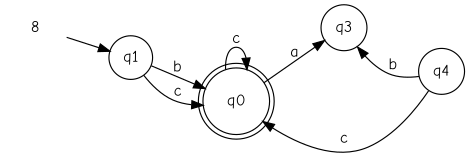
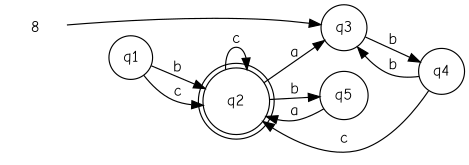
(83, 43) -> (188, 19)
none -> (388, 47)
none -> (344, 95)
(236, 101) -> (236, 101)
